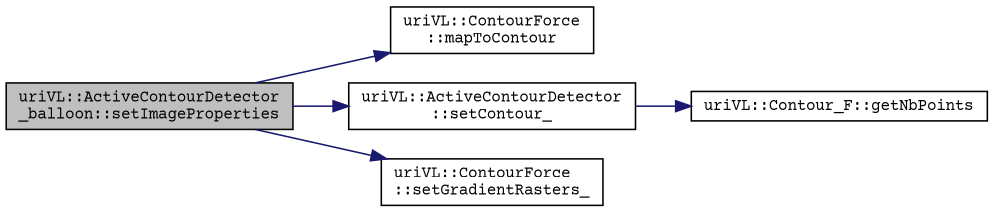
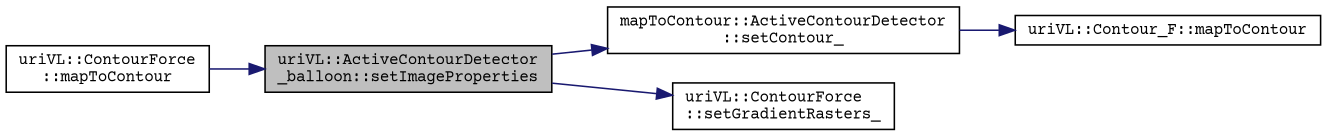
(315, 69) -> (229, 69)
(492, 106) -> (784, 30)
(839, 106) -> (1168, 30)
